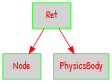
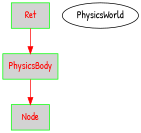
none -> (100, 16)
(39, 38) -> (30, 88)
